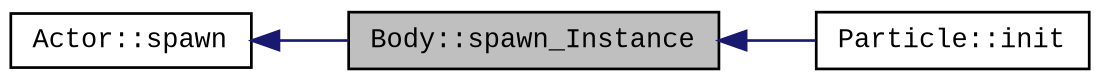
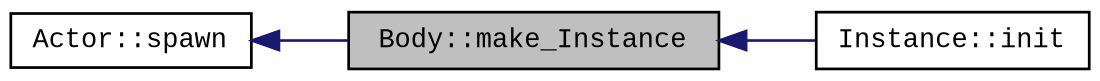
(534, 41) -> (534, 41)
(953, 41) -> (953, 41)
